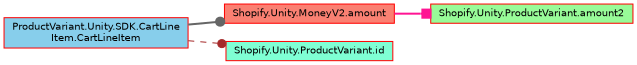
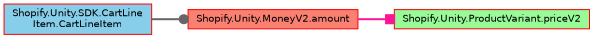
(532, 14) -> (492, 19)
(96, 33) -> (78, 19)
(309, 51) -> none
